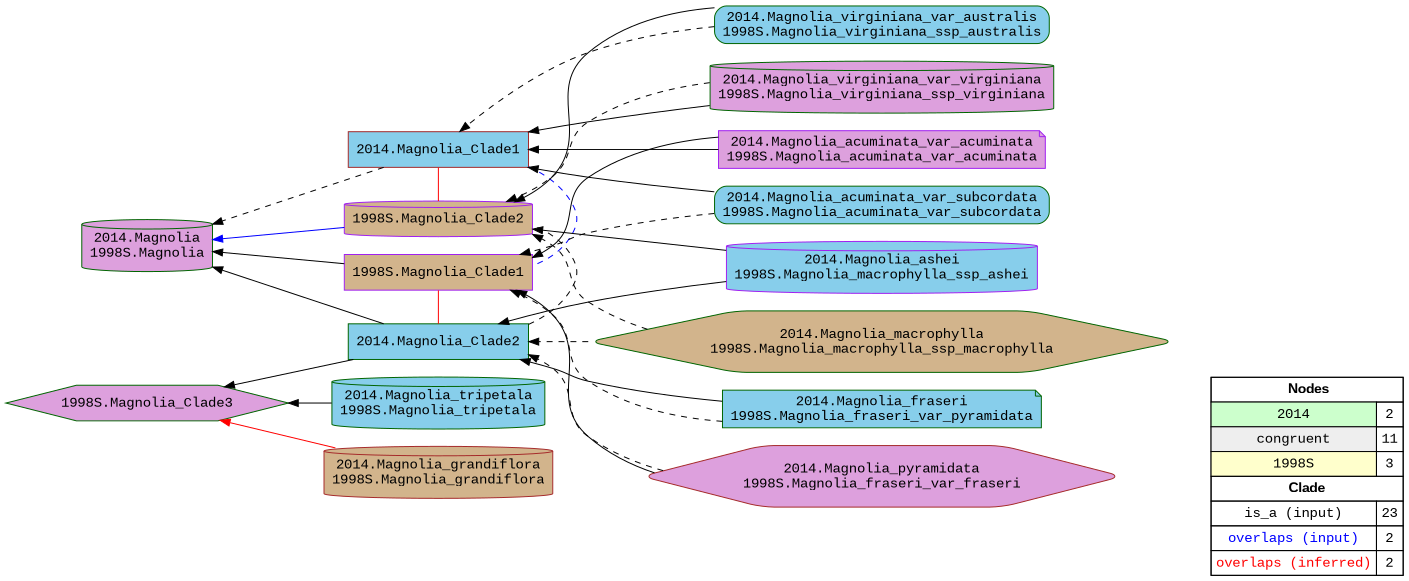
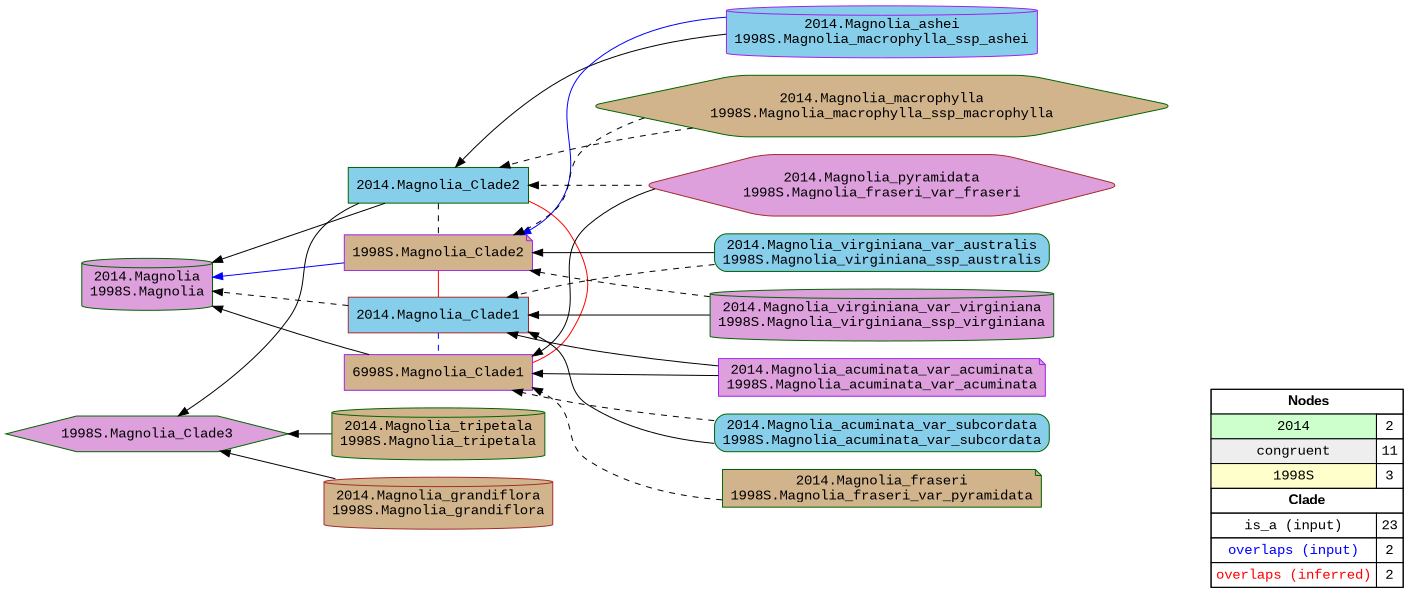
(438, 219) -> (438, 253)
(634, 240) -> (577, 81)
(438, 272) -> (438, 372)
(625, 388) -> none
(438, 403) -> (438, 434)
(882, 409) -> (882, 488)
(283, 435) -> (283, 466)
